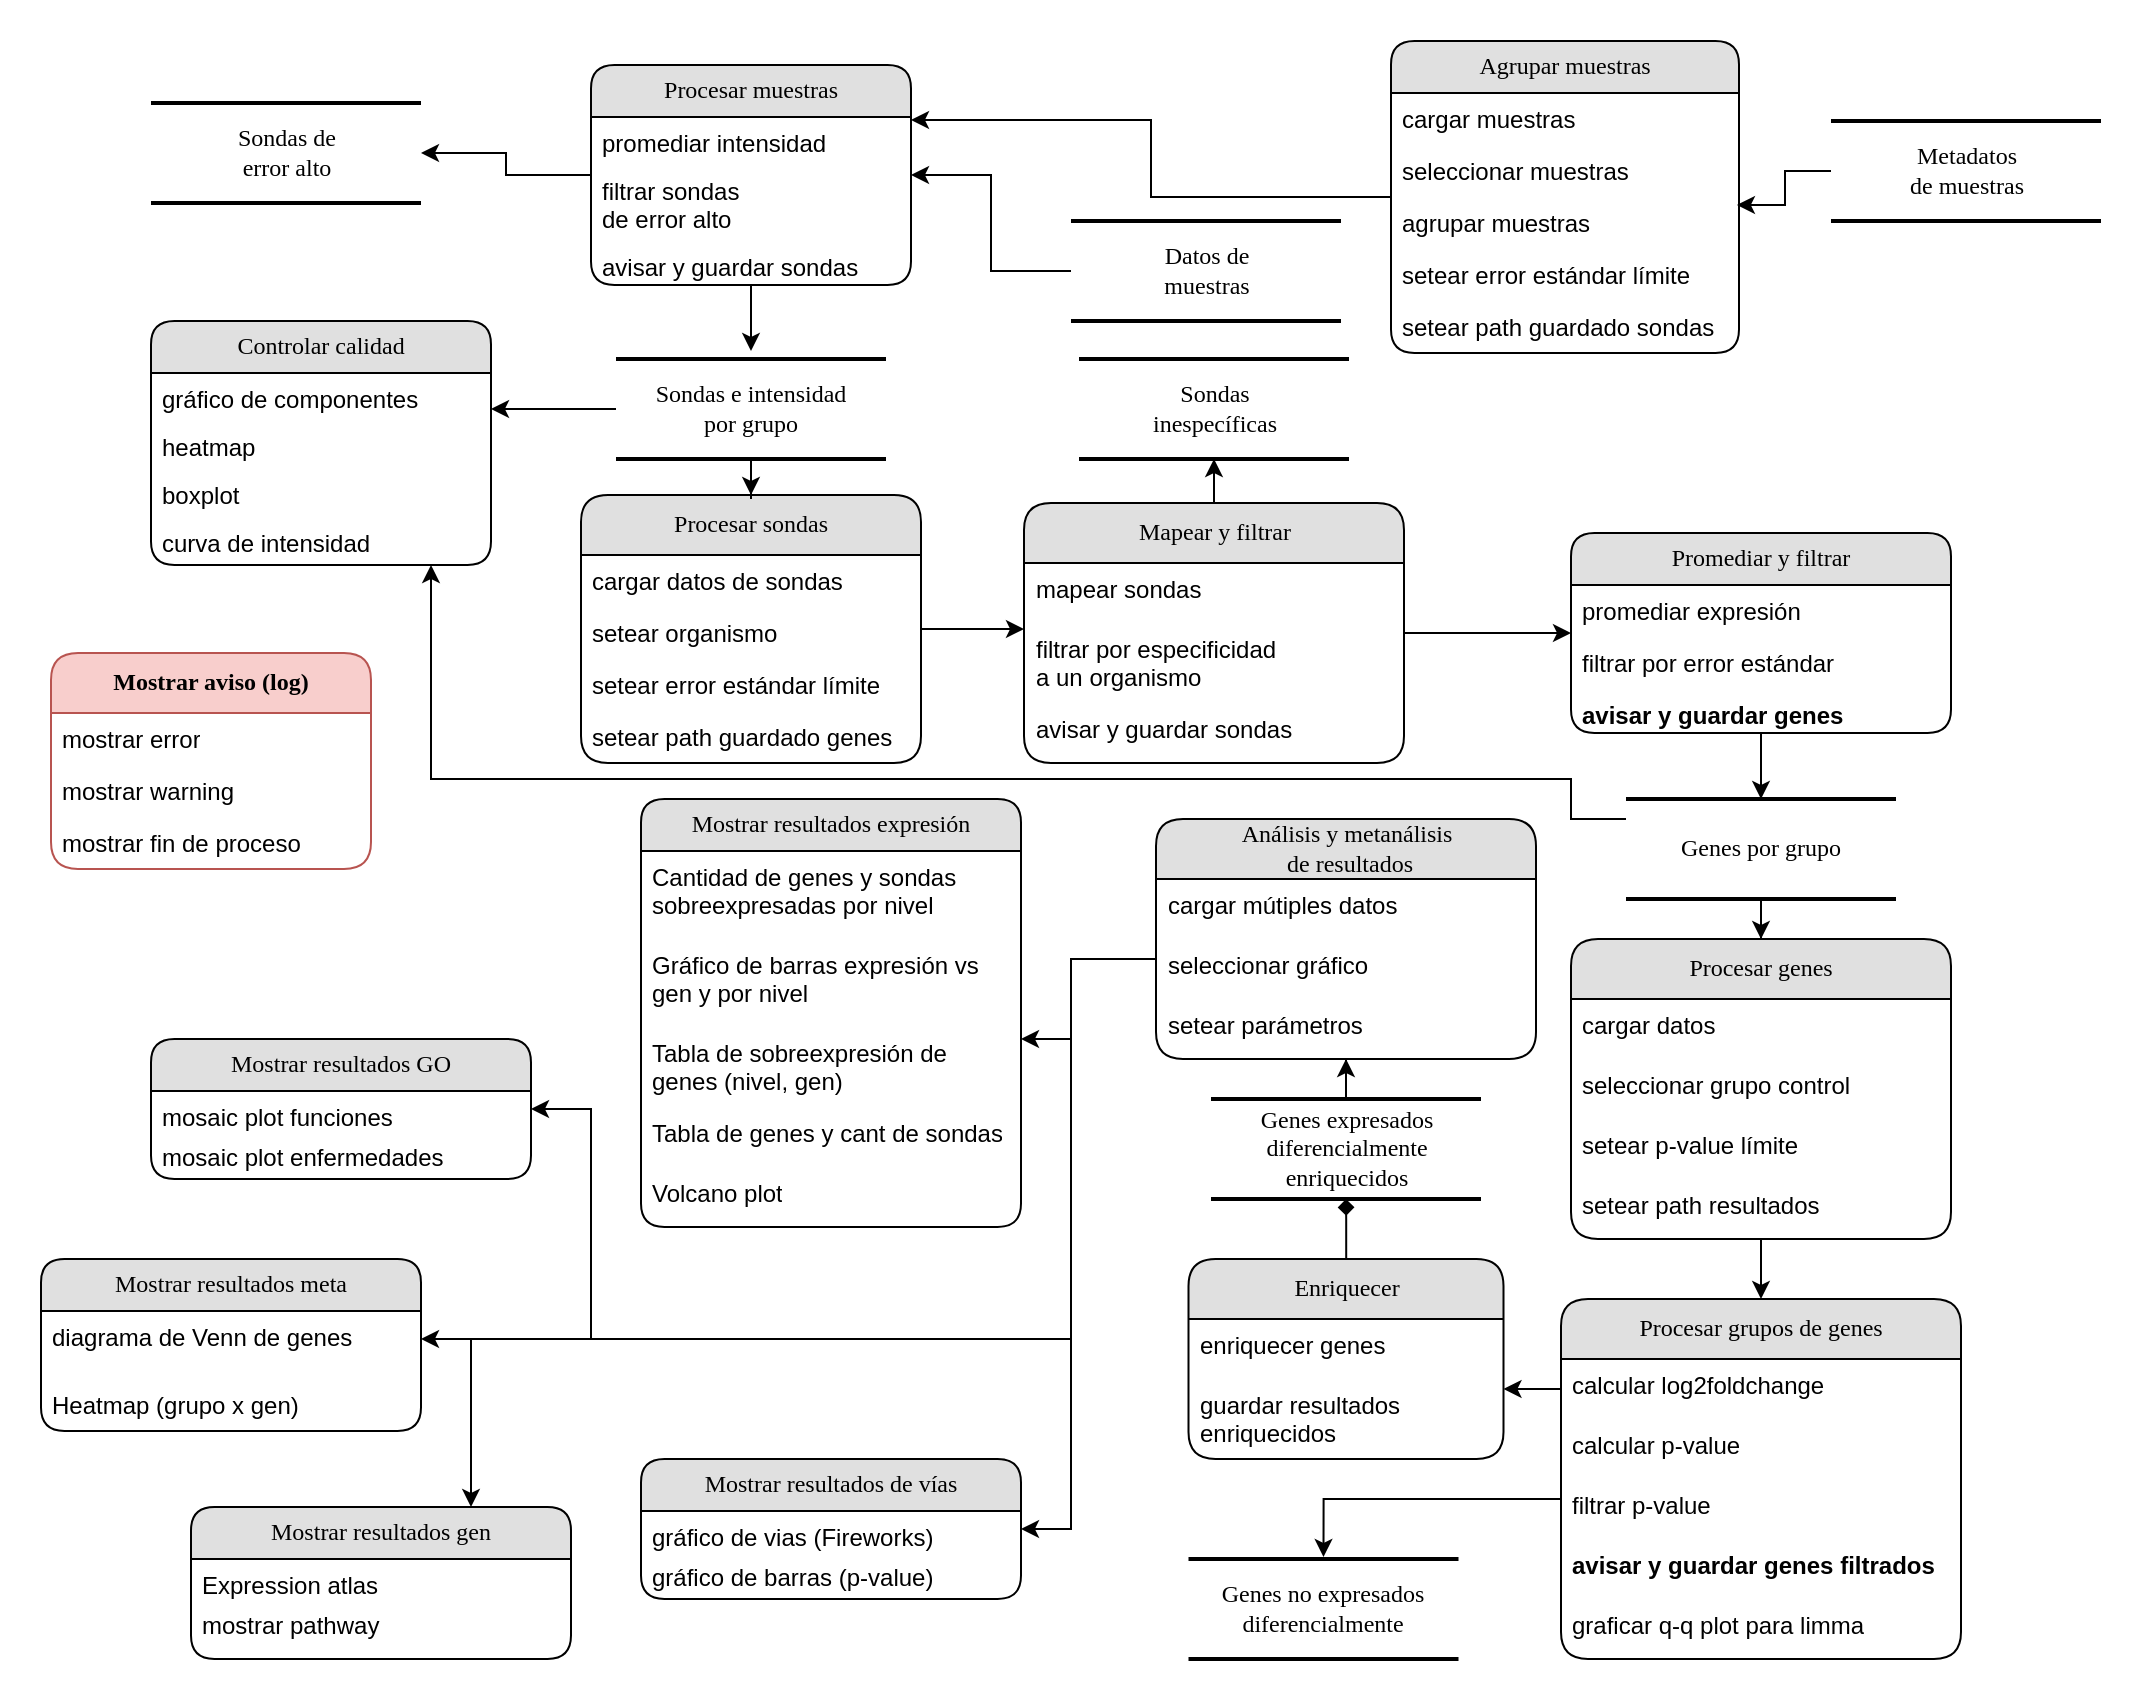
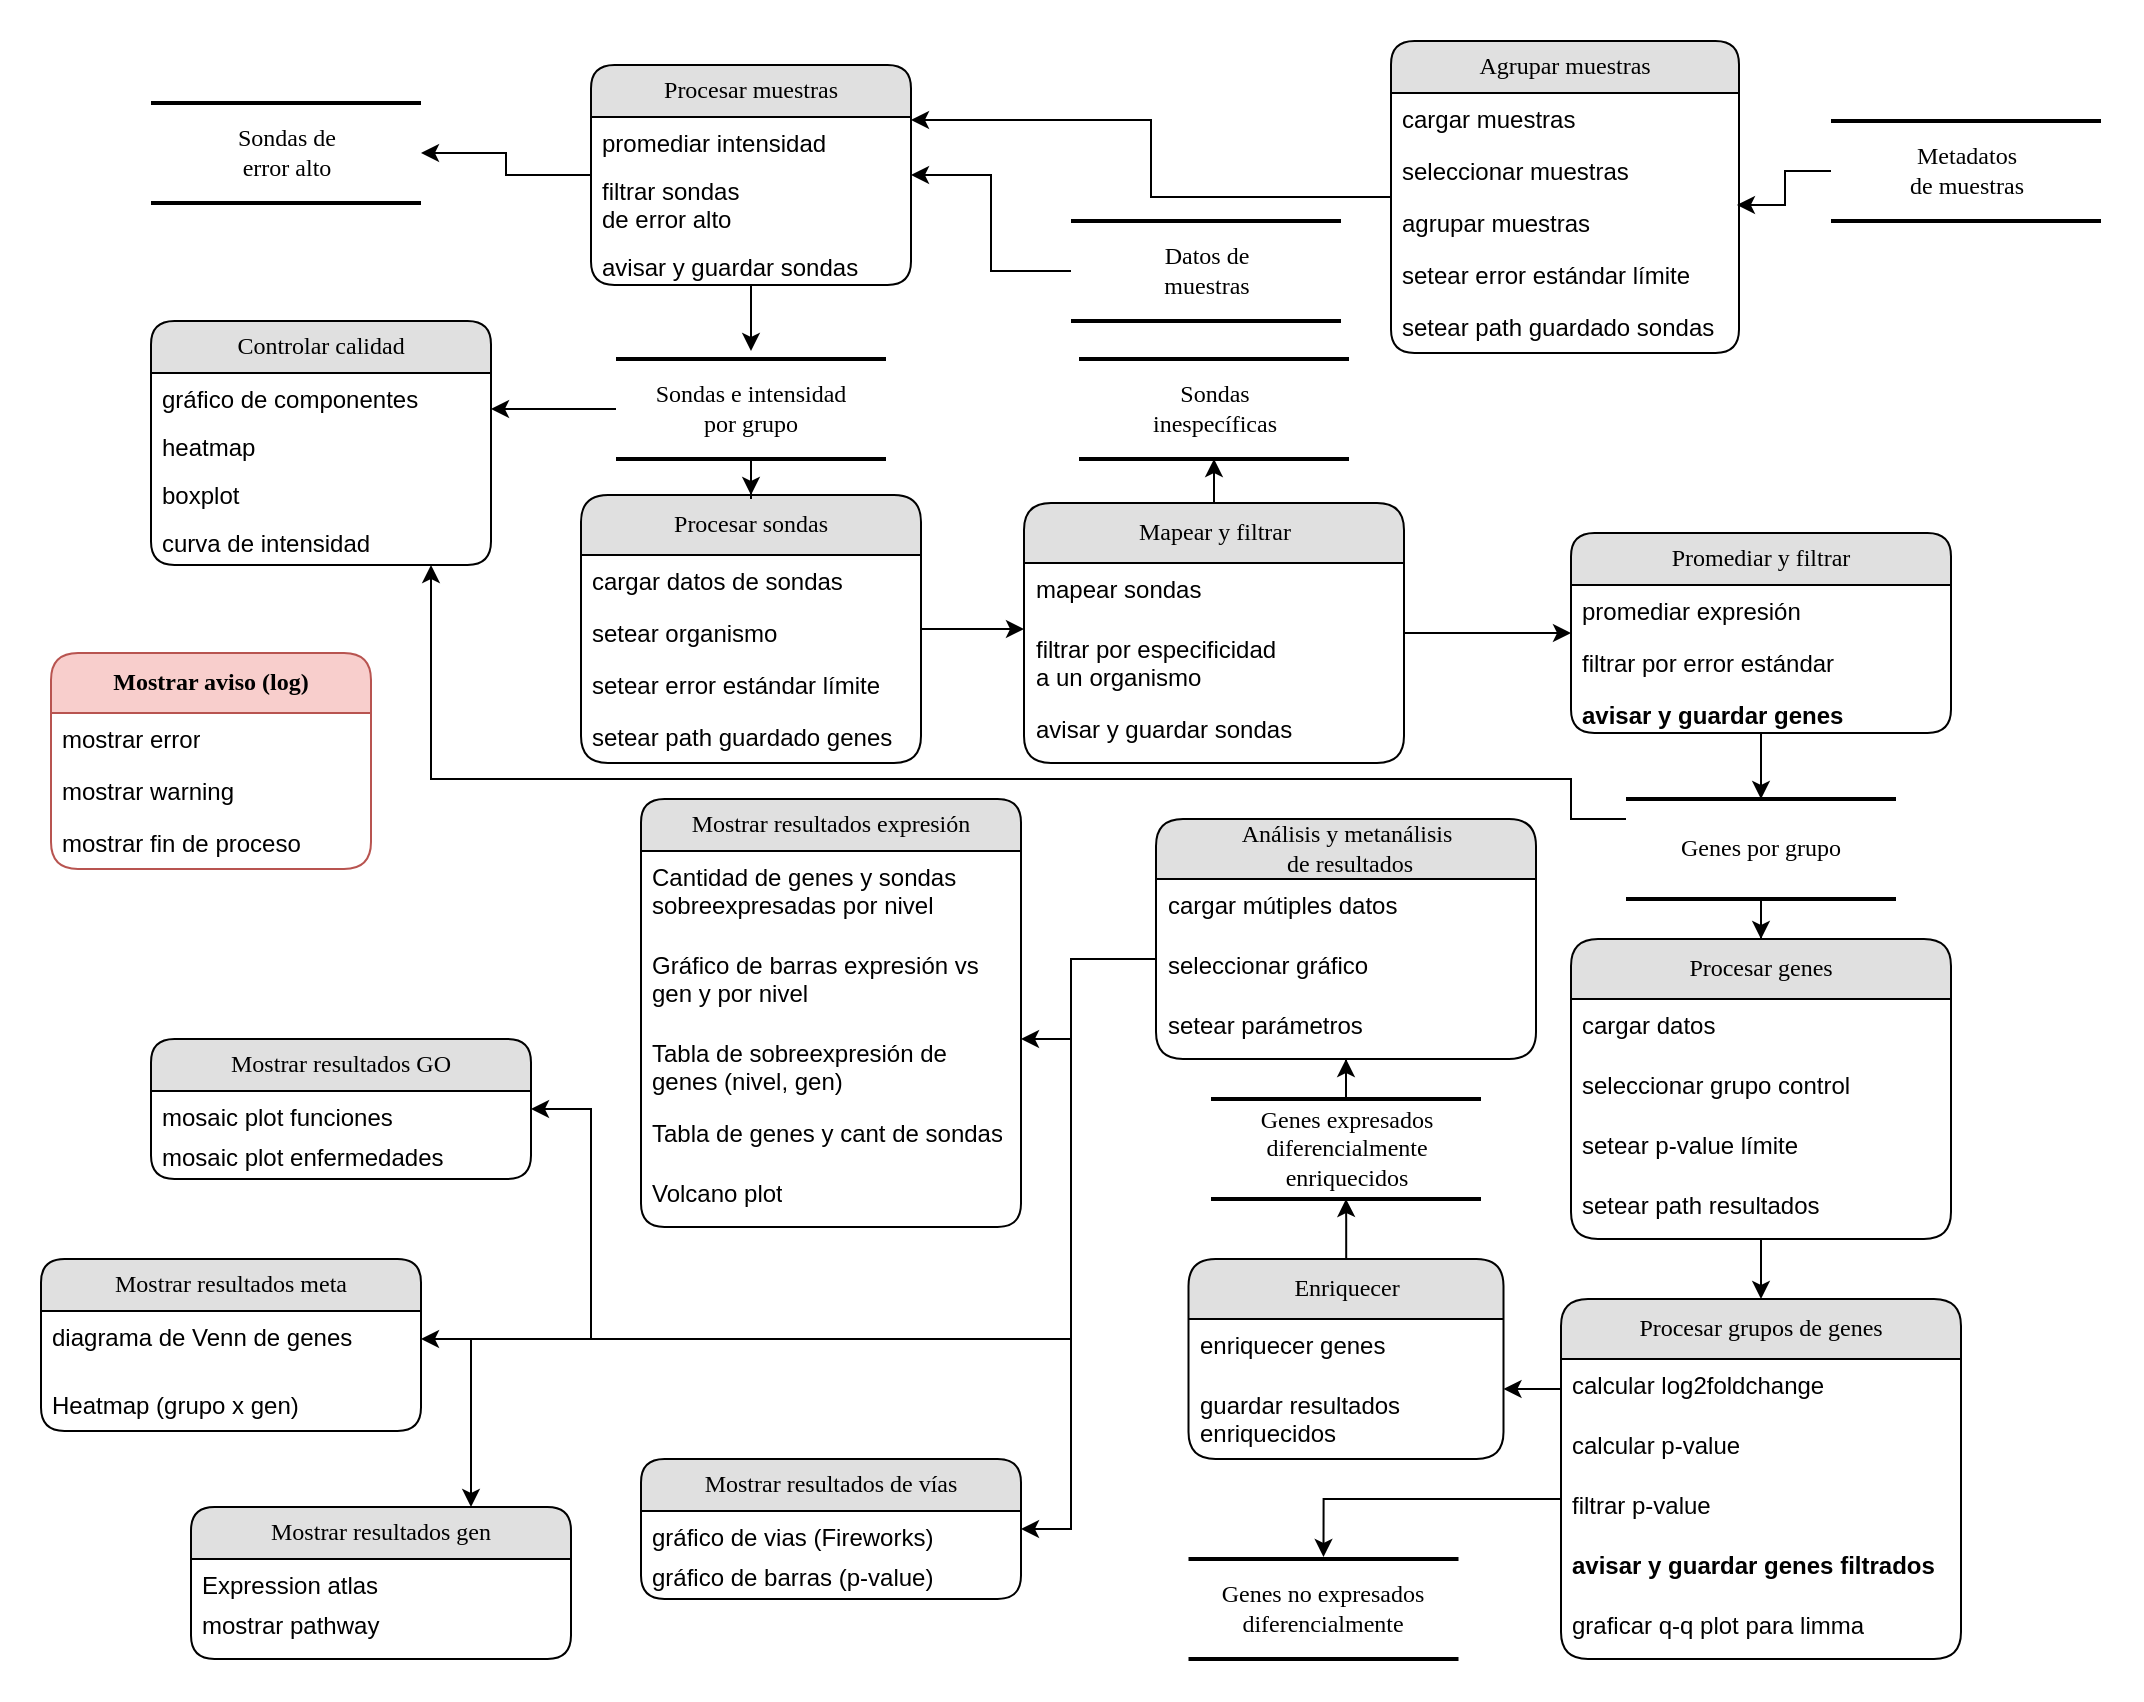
(1346, 1214) -> (1346, 1214)
